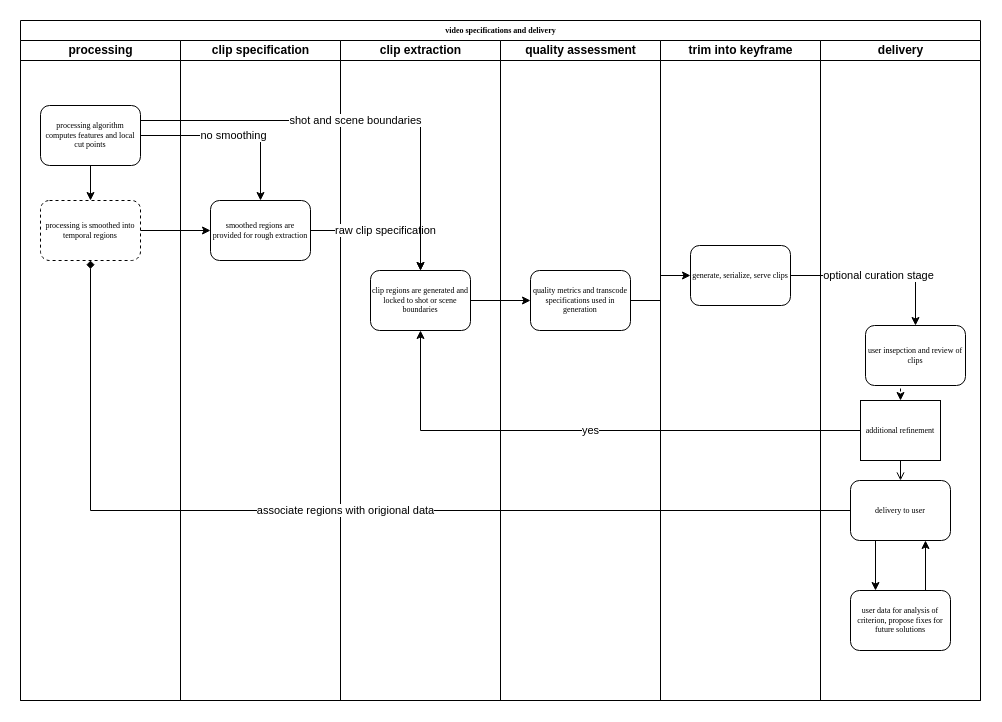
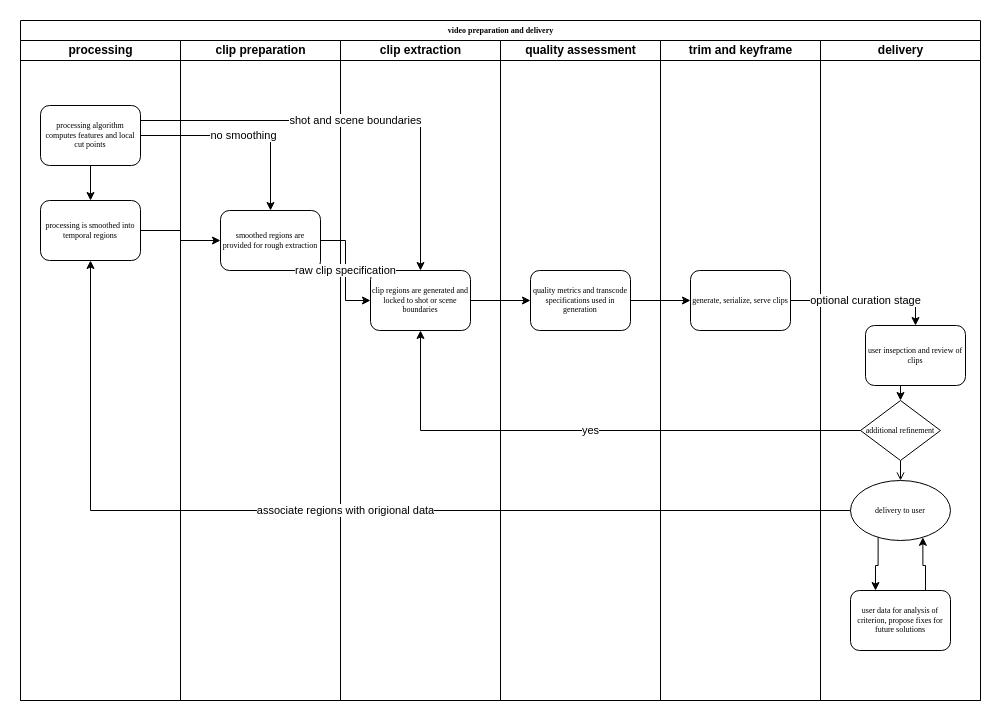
(501, 31) -> (501, 31)
(261, 51) -> (261, 51)
(741, 51) -> (741, 51)
(91, 231) -> (91, 231)
(261, 231) -> (271, 241)
(91, 269) -> (91, 268)
(741, 276) -> (741, 301)
(901, 389) -> (901, 389)
(901, 431) -> (901, 431)
(901, 511) -> (901, 511)
